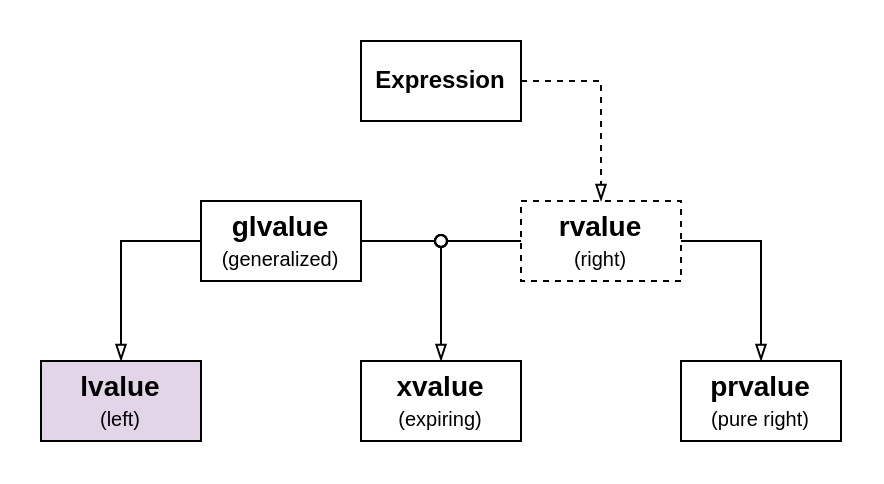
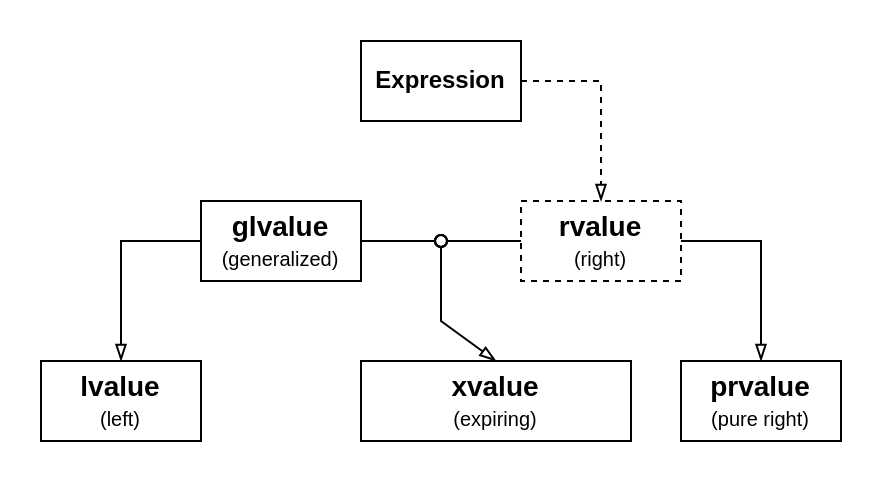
(121, 401) -> (121, 401)
(441, 401) -> (496, 401)
